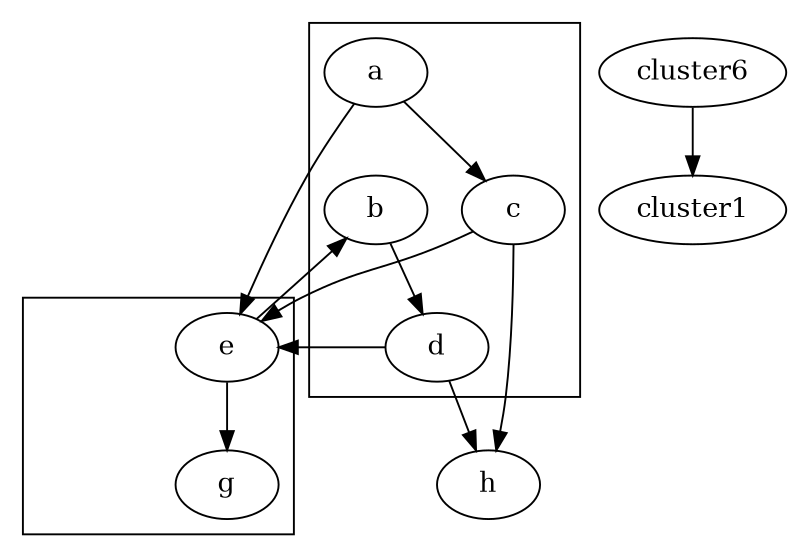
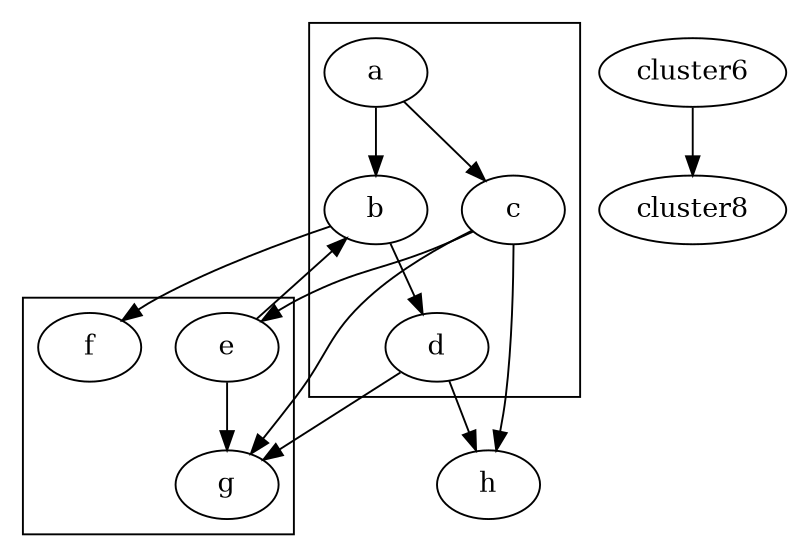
(296, 197) -> (376, 132)
(693, 210) -> (693, 210)
none -> (350, 317)
none -> (90, 347)
(341, 347) -> (340, 411)
